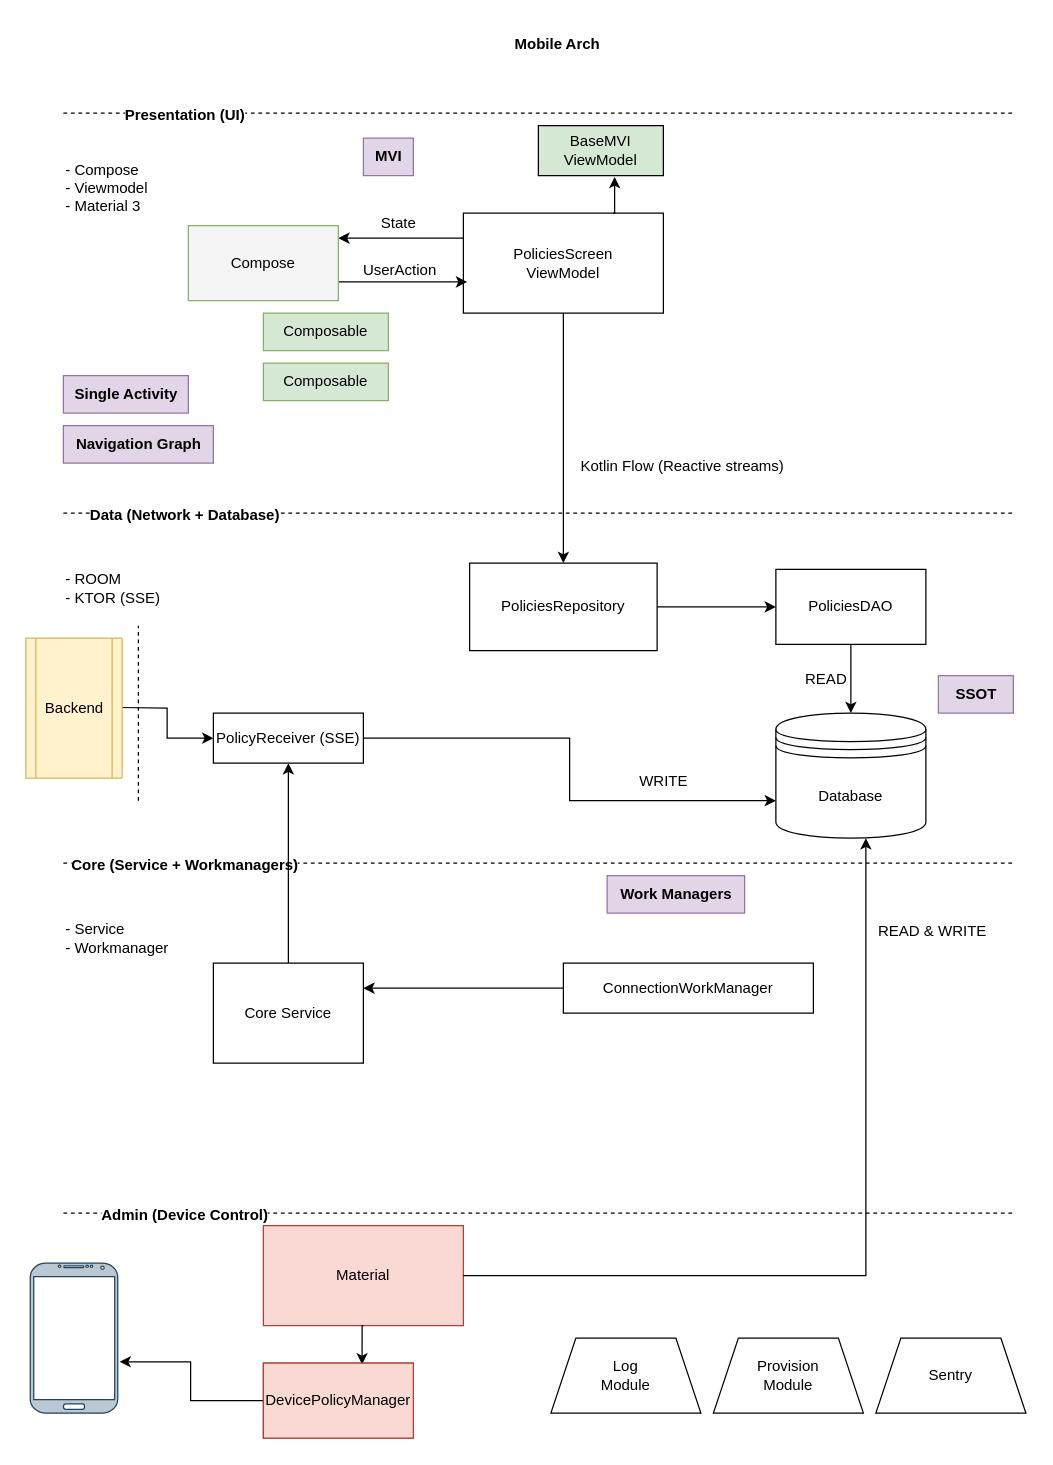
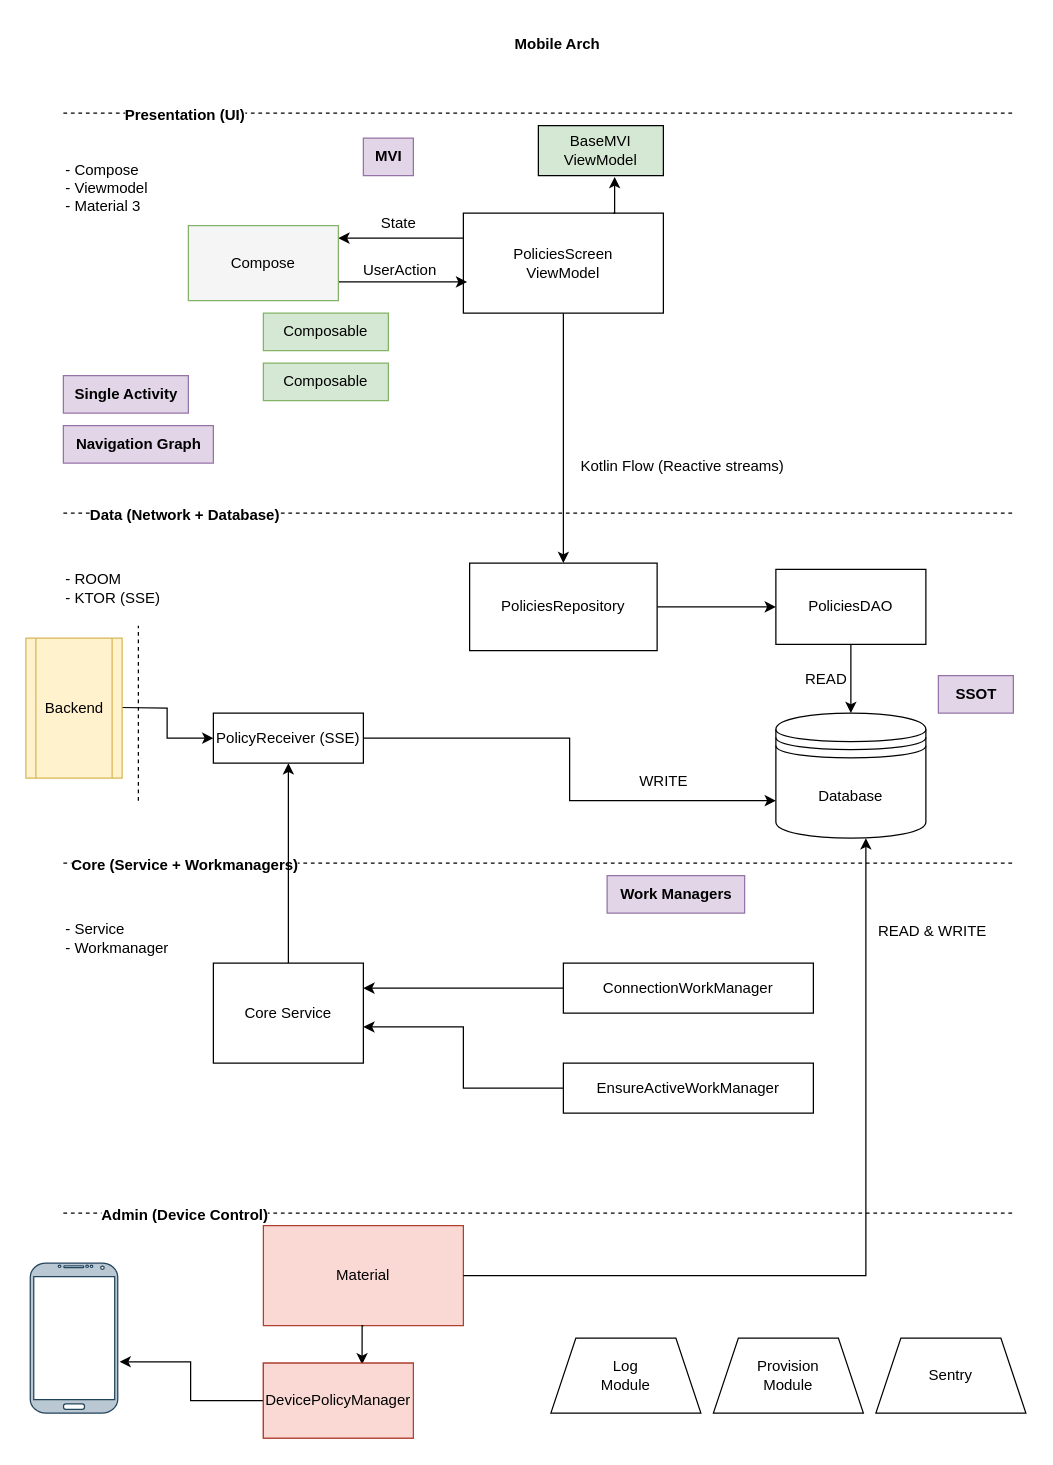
none -> (463, 1062)
none -> (688, 1088)
